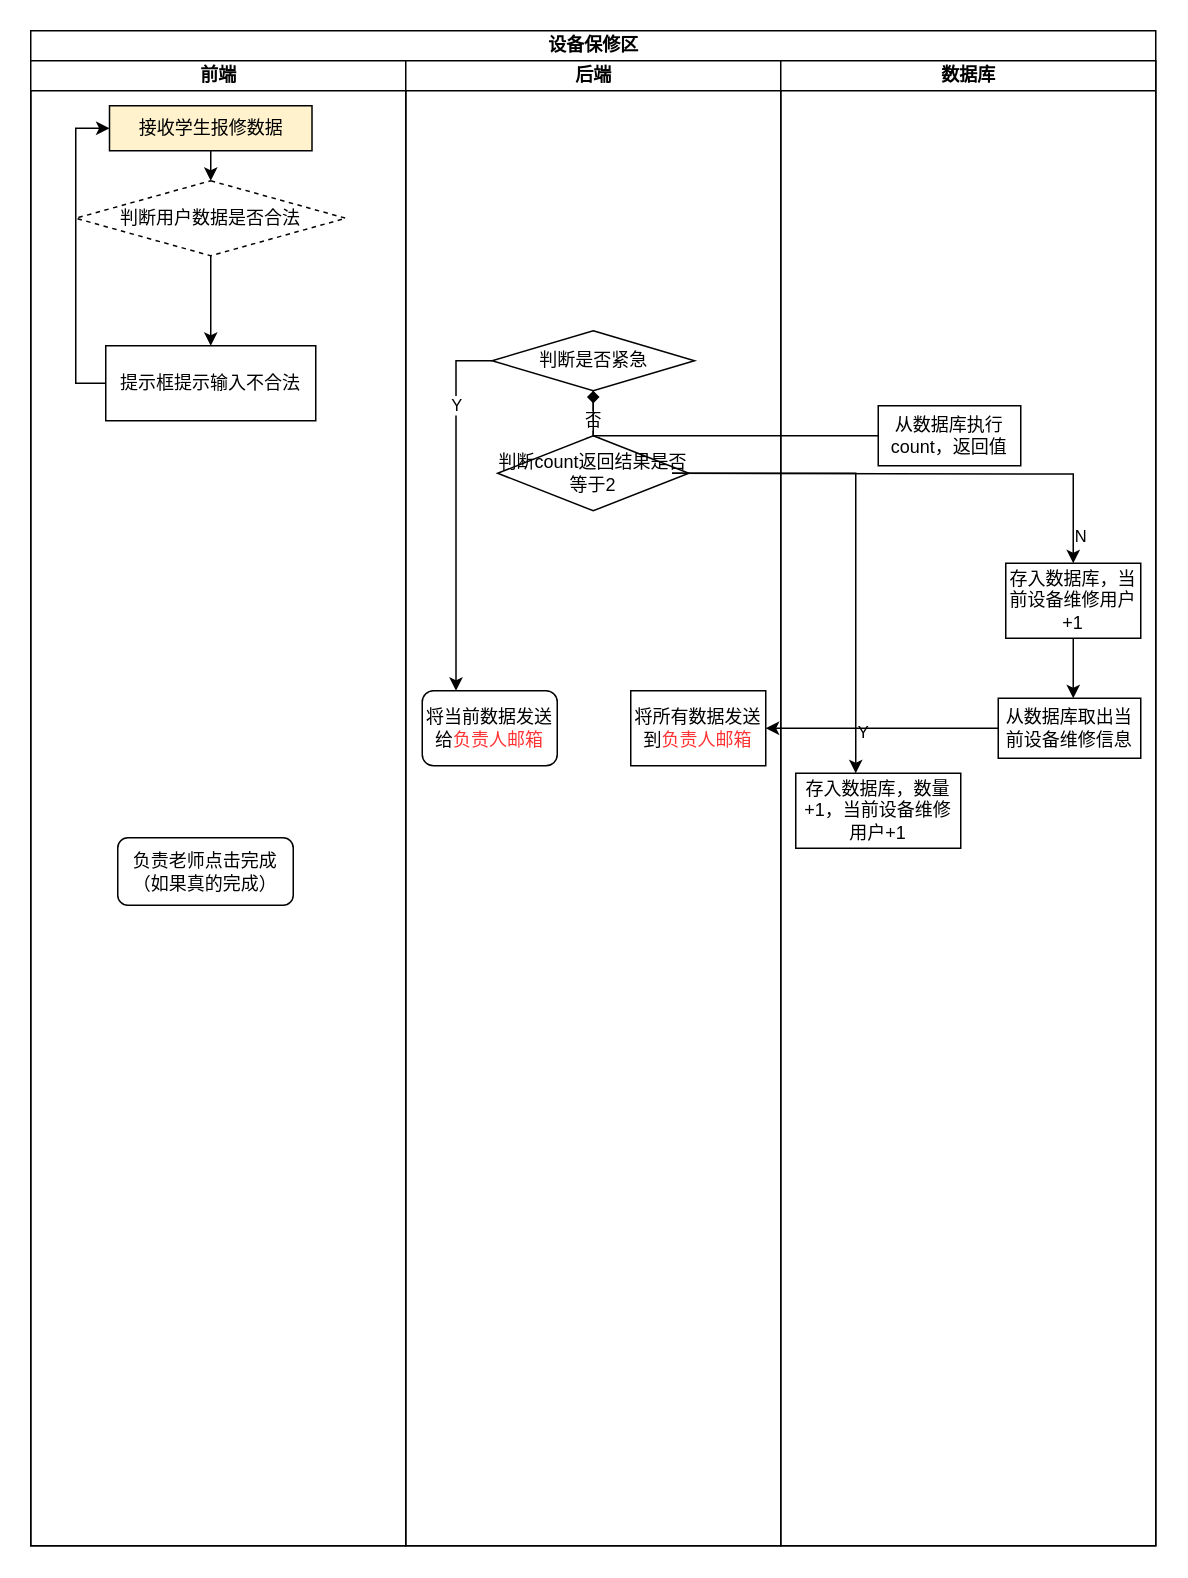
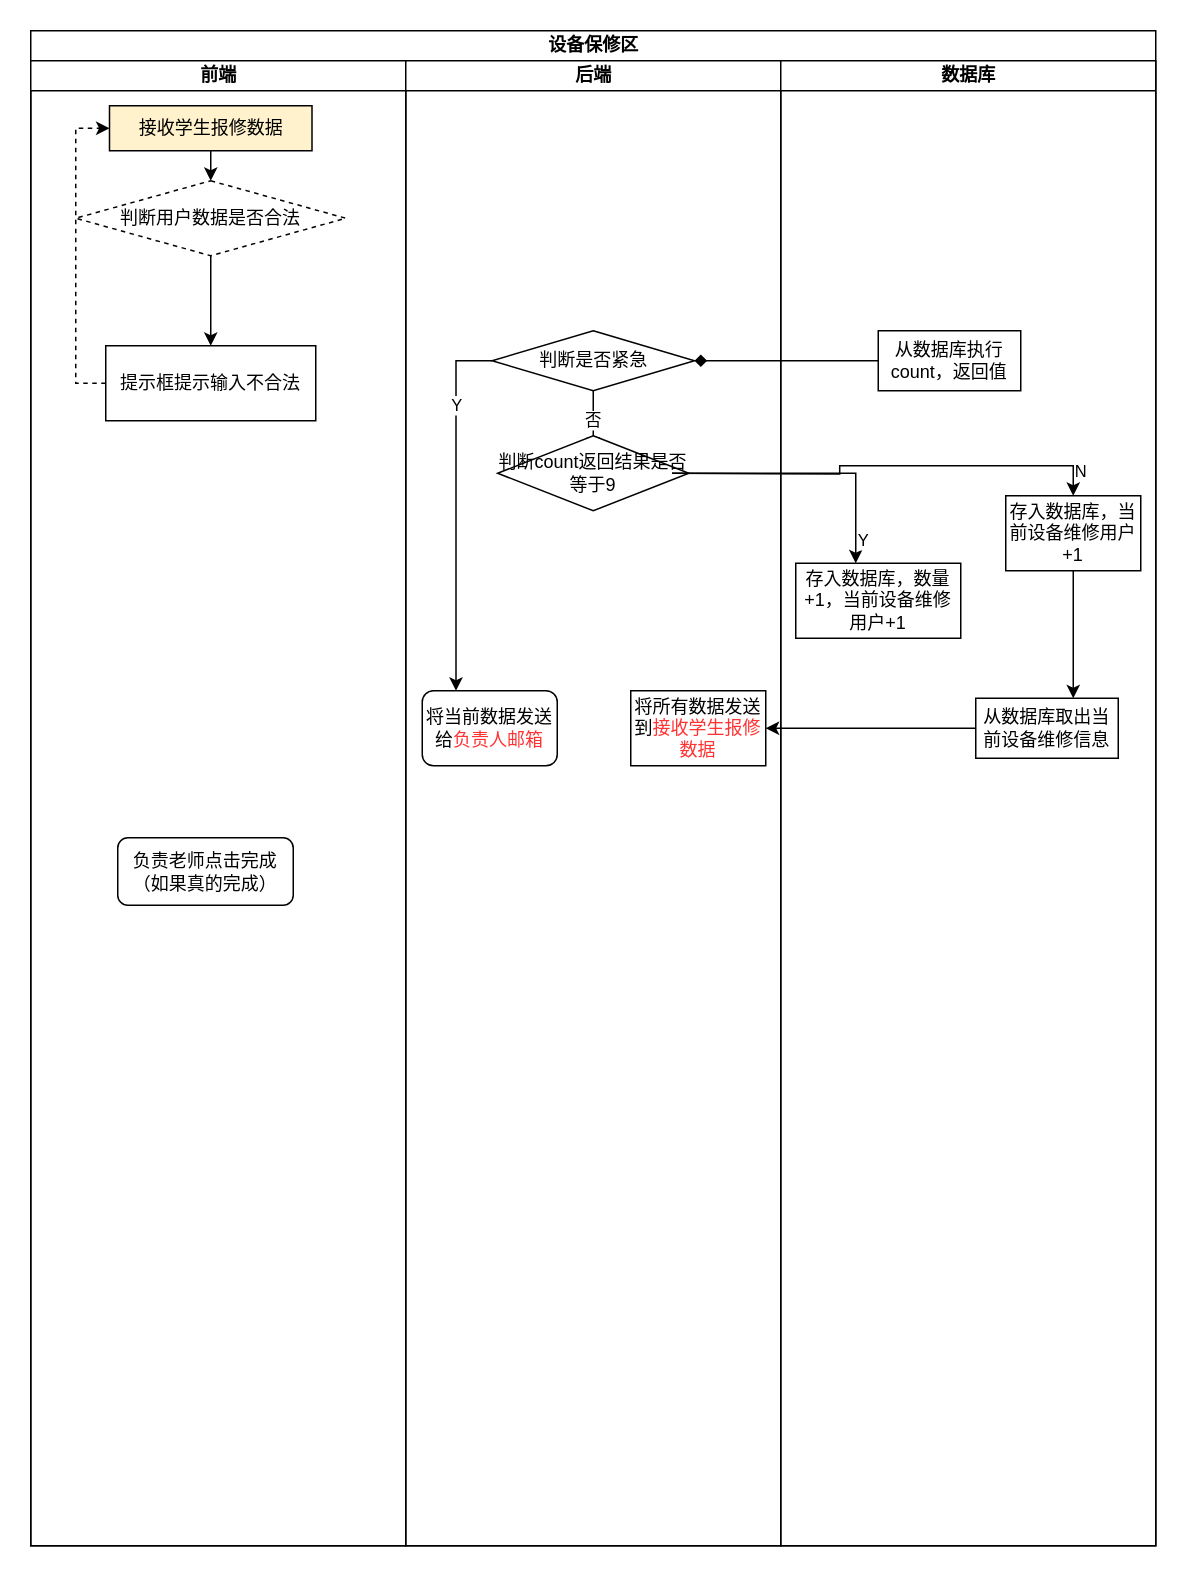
(76, 258) -> (76, 258)
(950, 436) -> (950, 361)
(593, 473) -> (593, 473)
(1073, 601) -> (1073, 533)
(698, 728) -> (698, 728)
(1070, 728) -> (1047, 728)
(878, 811) -> (878, 601)
